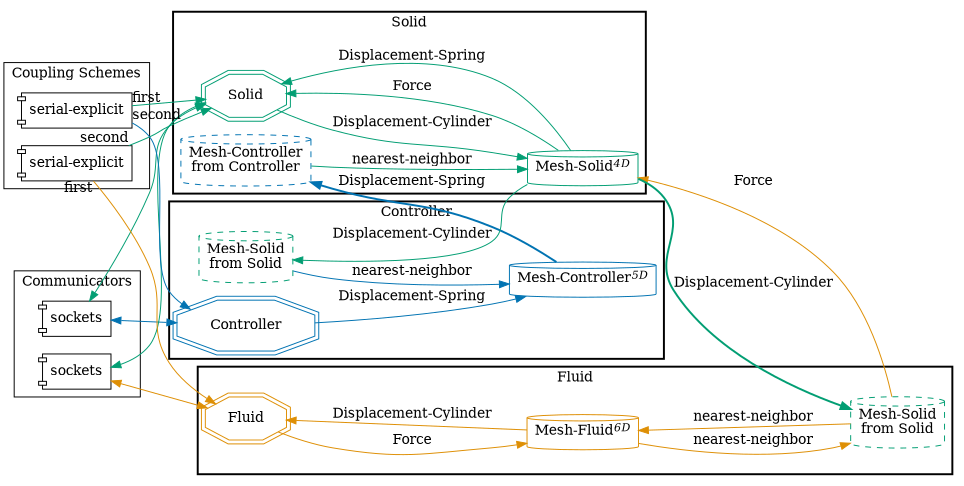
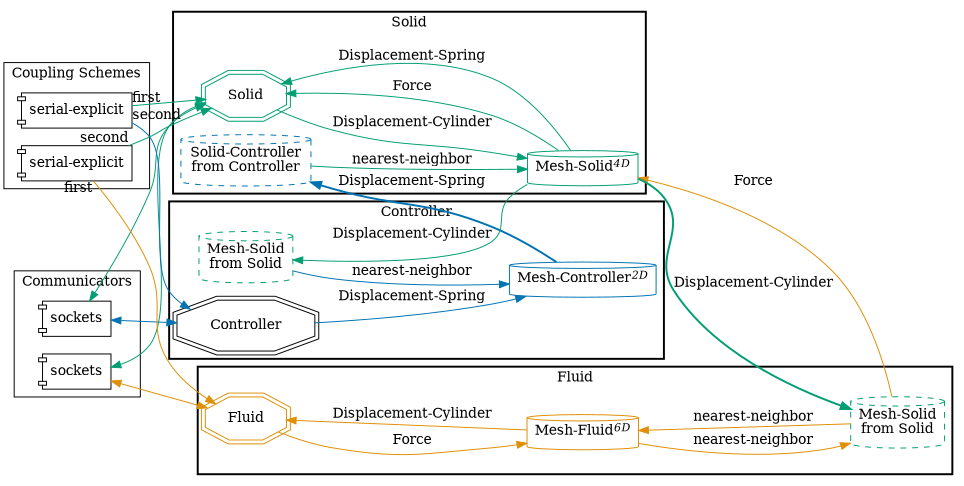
(246, 160) -> (246, 160)
(640, 278) -> (640, 278)
(246, 326) -> (246, 326)
